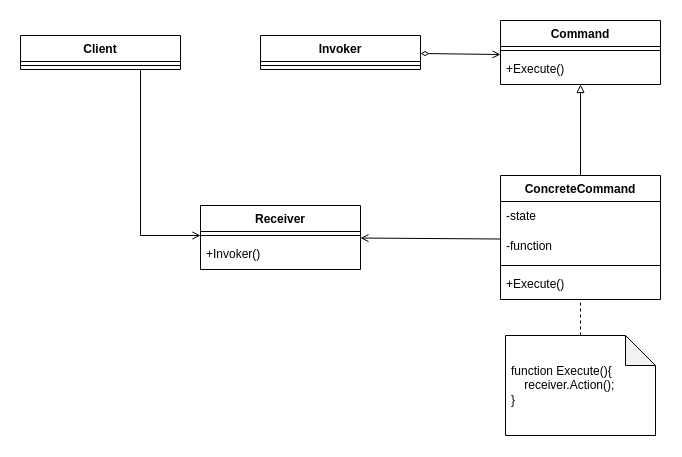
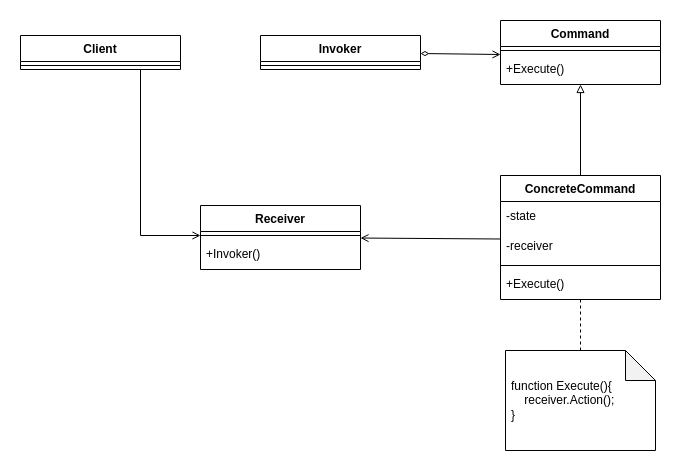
(535, 247) -> (535, 247)
(581, 386) -> (581, 401)
